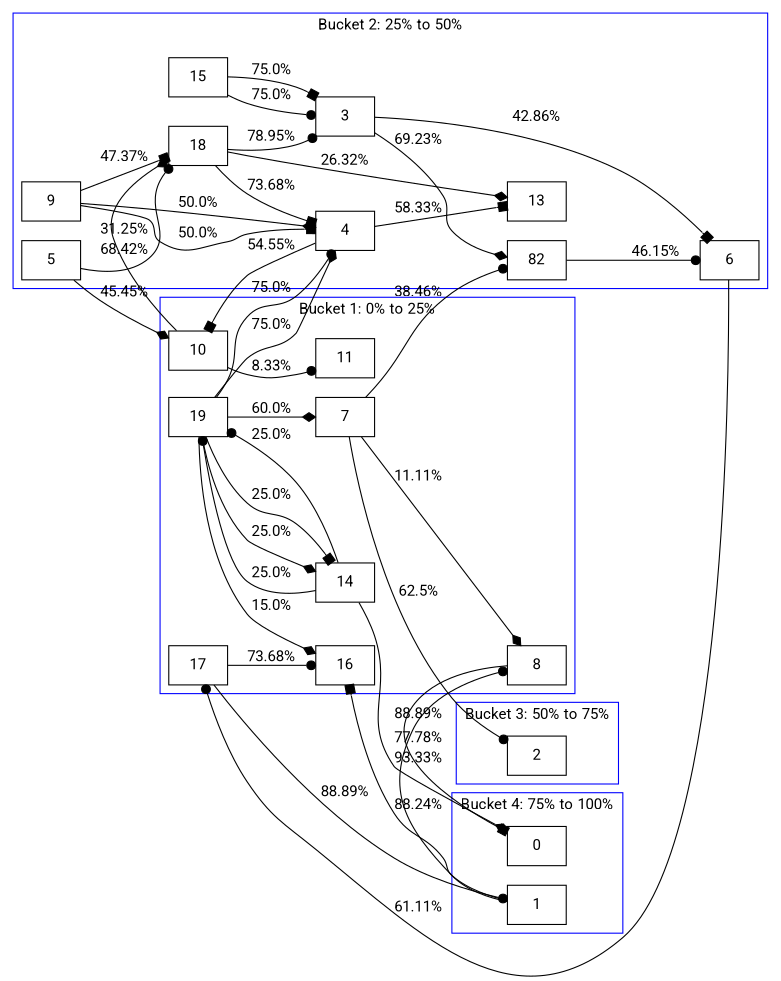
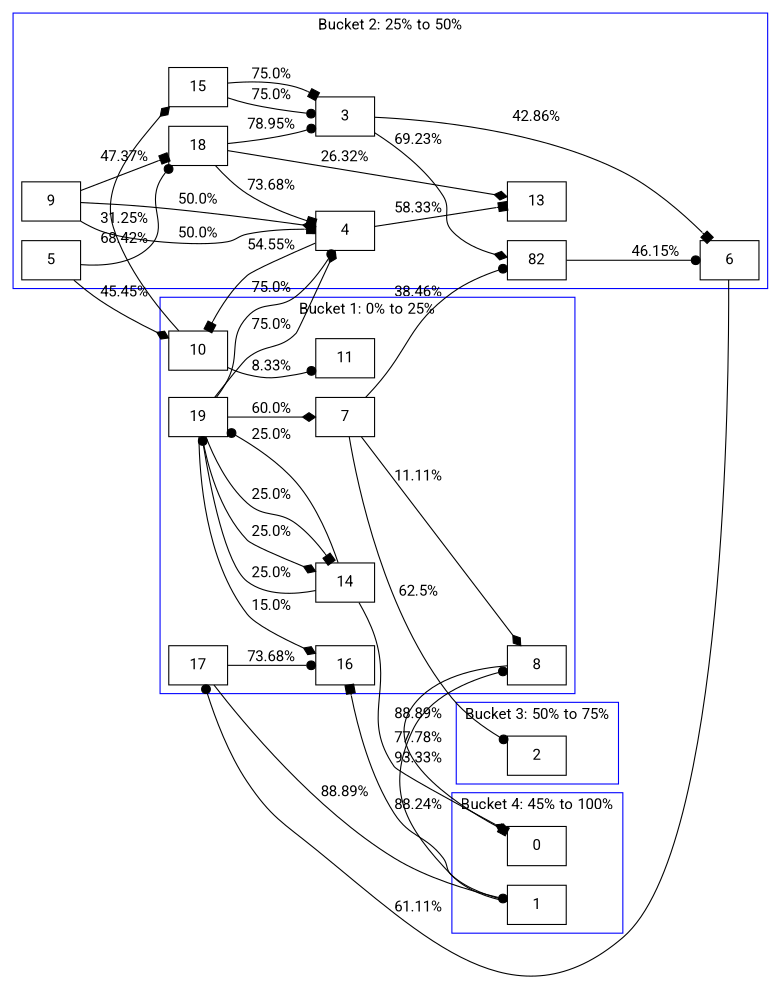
(117, 249) -> (113, 226)
(537, 805) -> (537, 805)
